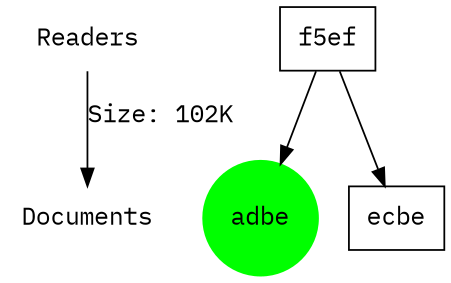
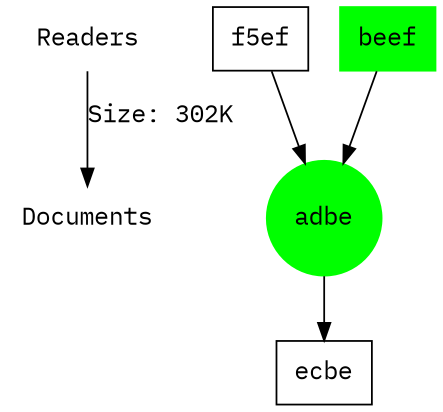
none -> (388, 39)
(161, 116) -> (161, 116)
(359, 120) -> (324, 300)
